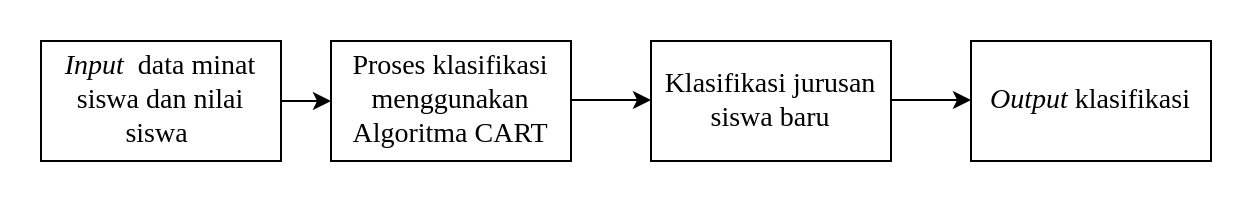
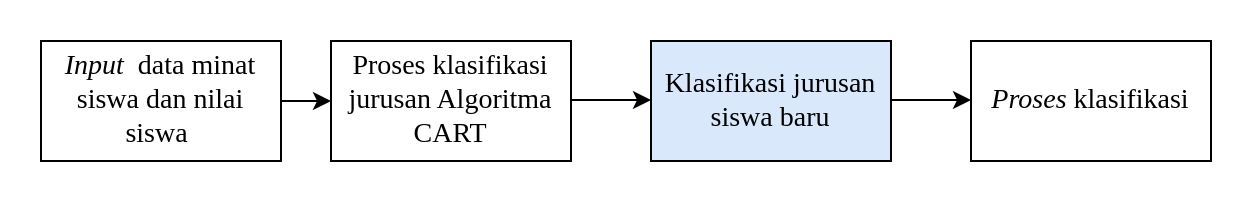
(451, 101) -> (451, 101)
(771, 101) -> (771, 101)
(1091, 101) -> (1091, 101)
